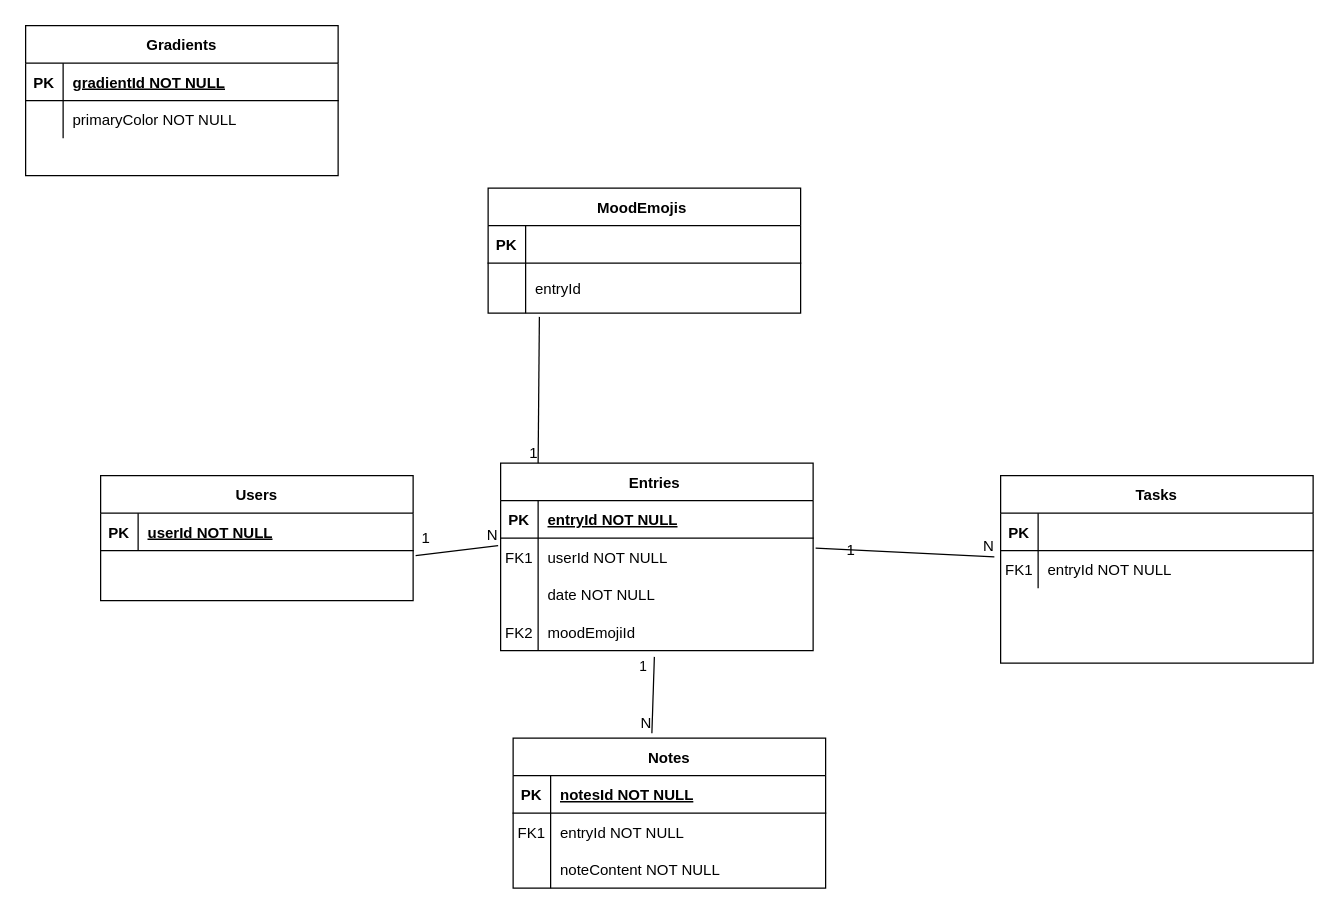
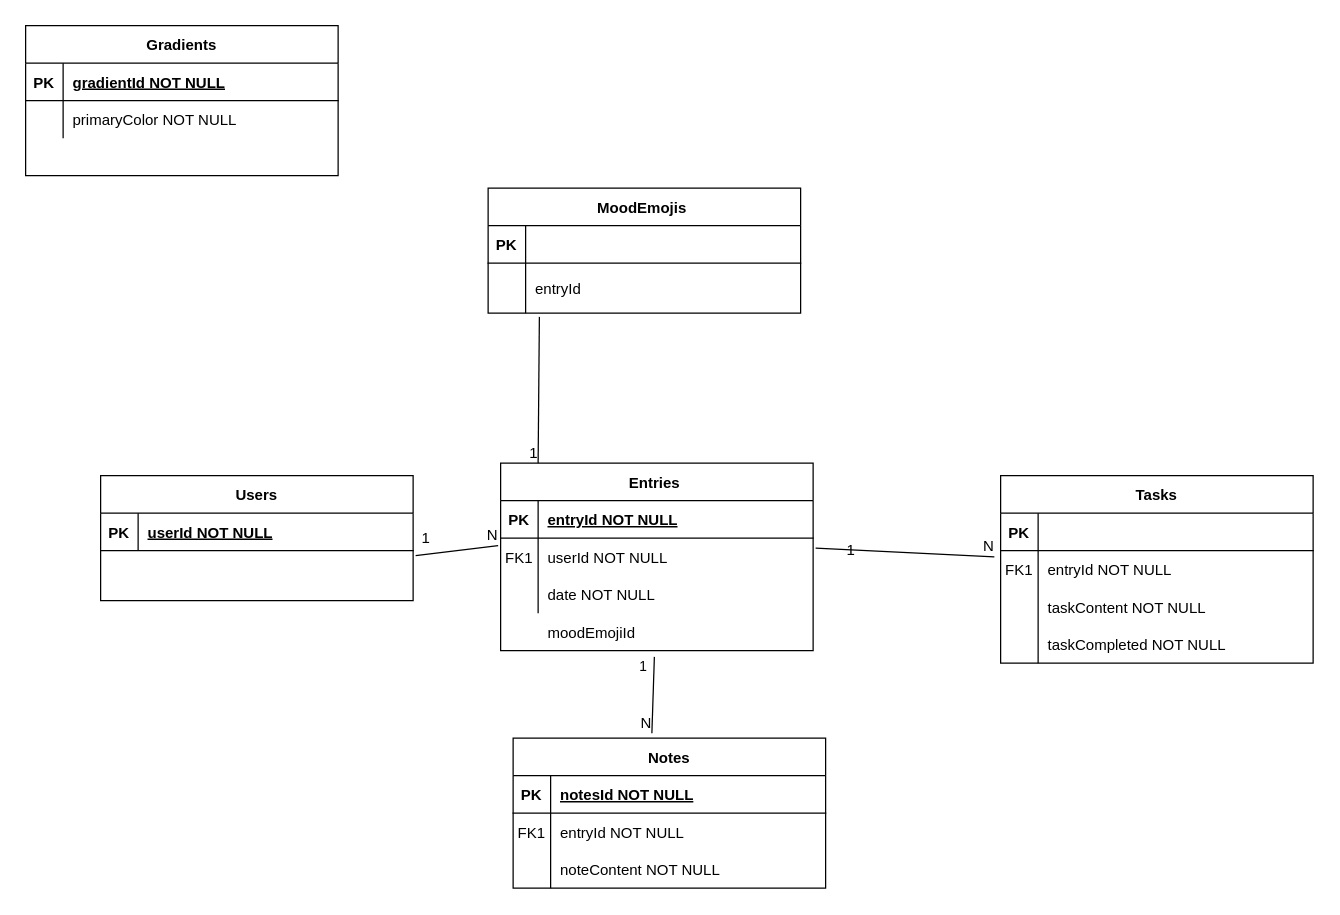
none -> (1176, 607)
(519, 632) -> none
none -> (1176, 644)
